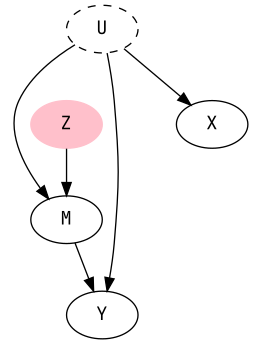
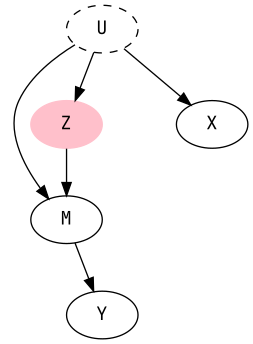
(118, 165) -> (87, 70)
